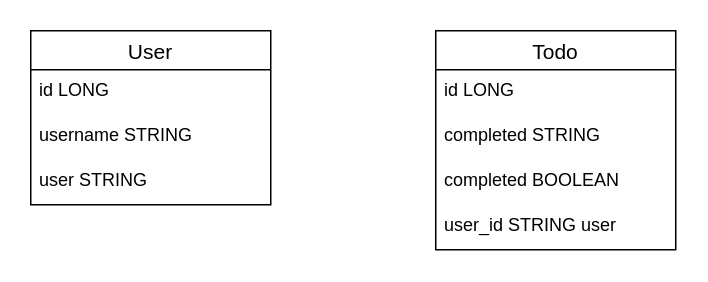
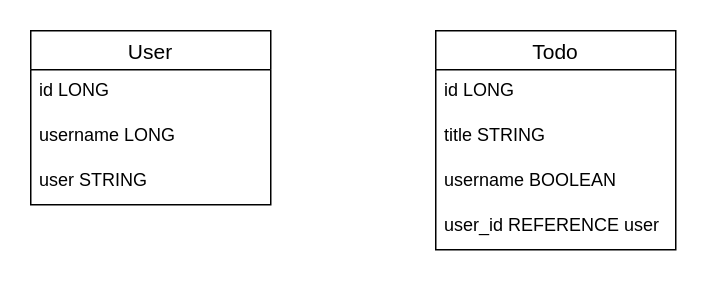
(112, 135) -> (102, 135)
(520, 135) -> (497, 135)
(525, 180) -> (522, 180)
(533, 225) -> (548, 225)
